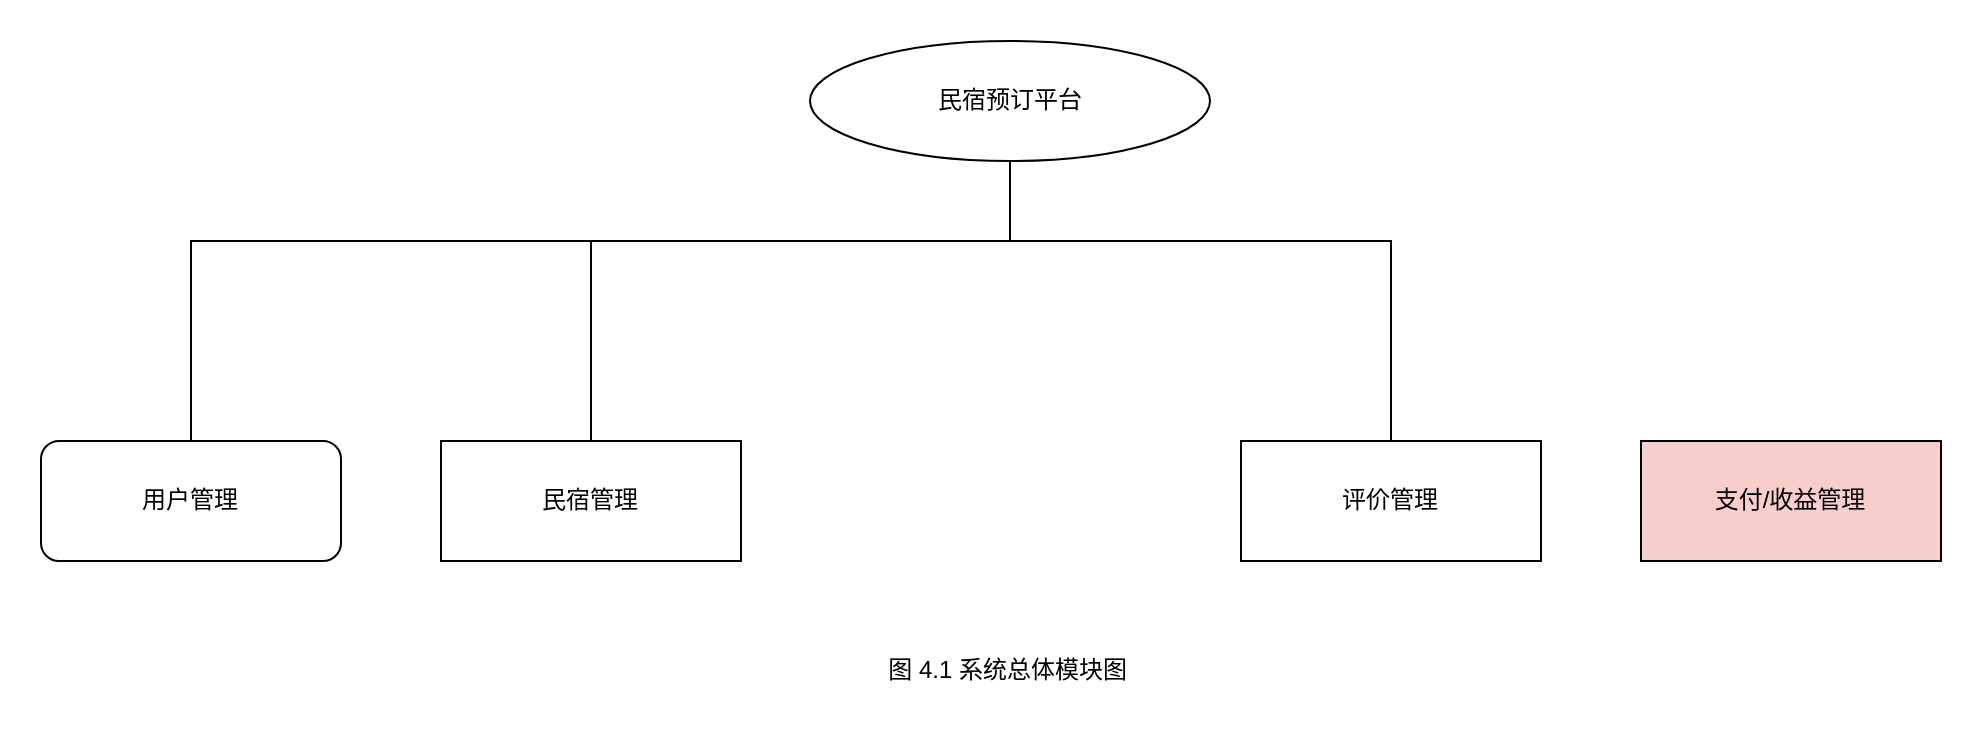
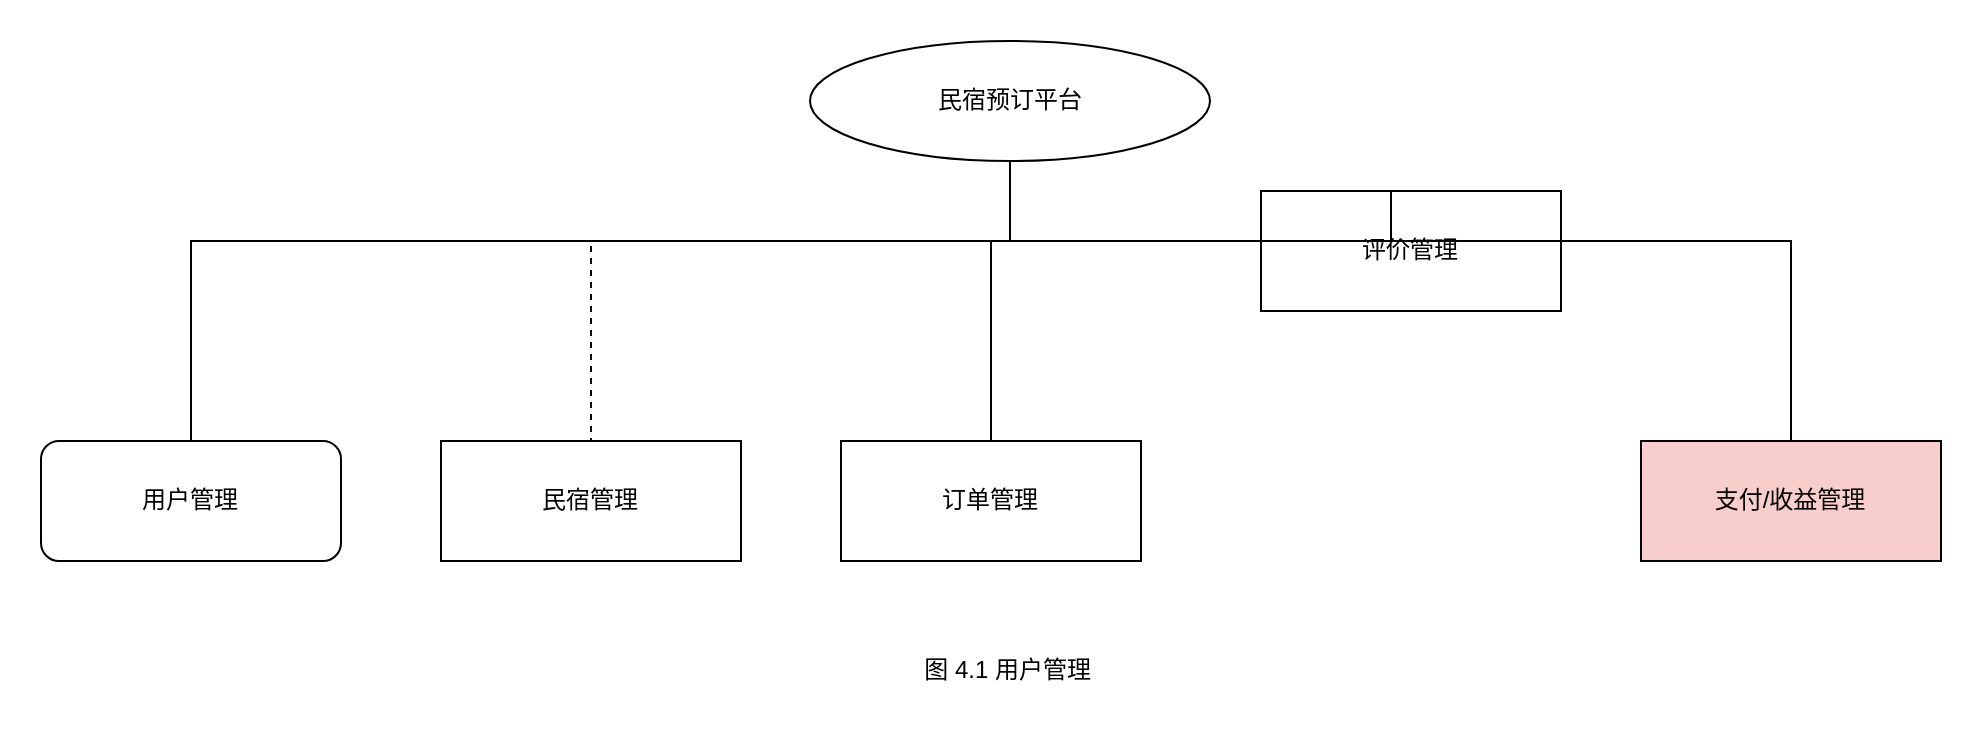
none -> (1693, 241)
(591, 341) -> (591, 341)
none -> (991, 342)
none -> (991, 501)
(1391, 501) -> (1411, 251)
(1012, 671) -> (1012, 671)
